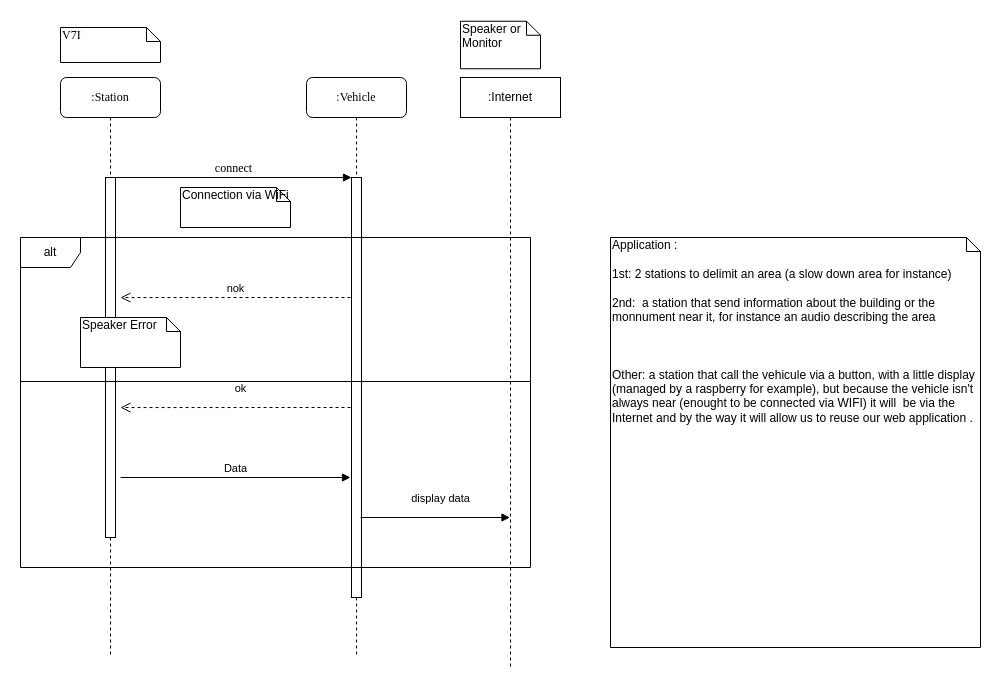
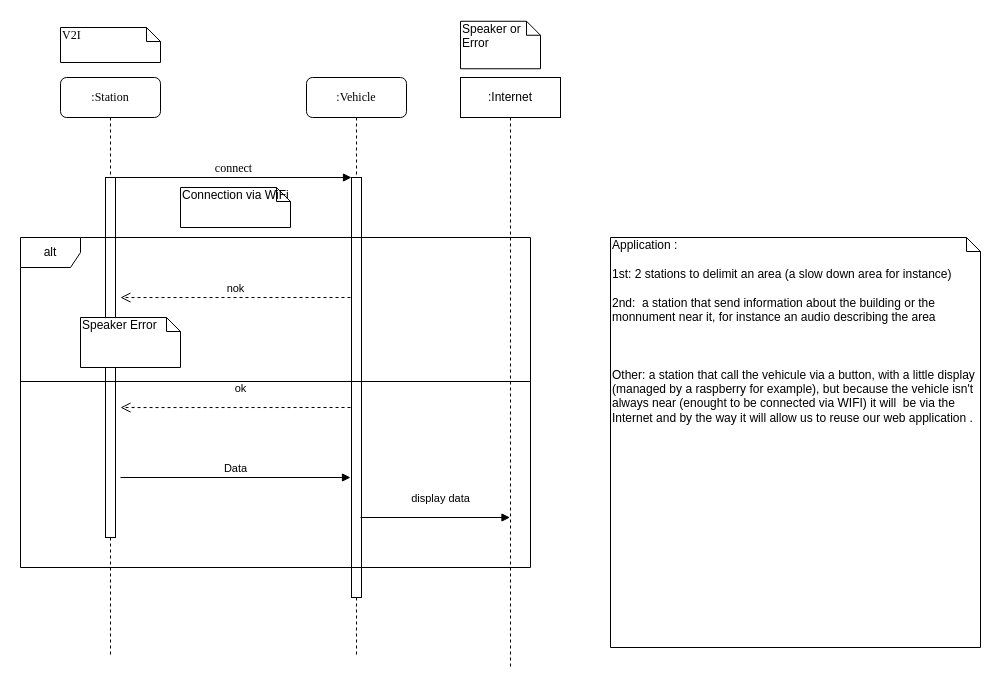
(73, 36) -> (73, 36)
(502, 37) -> (502, 37)
